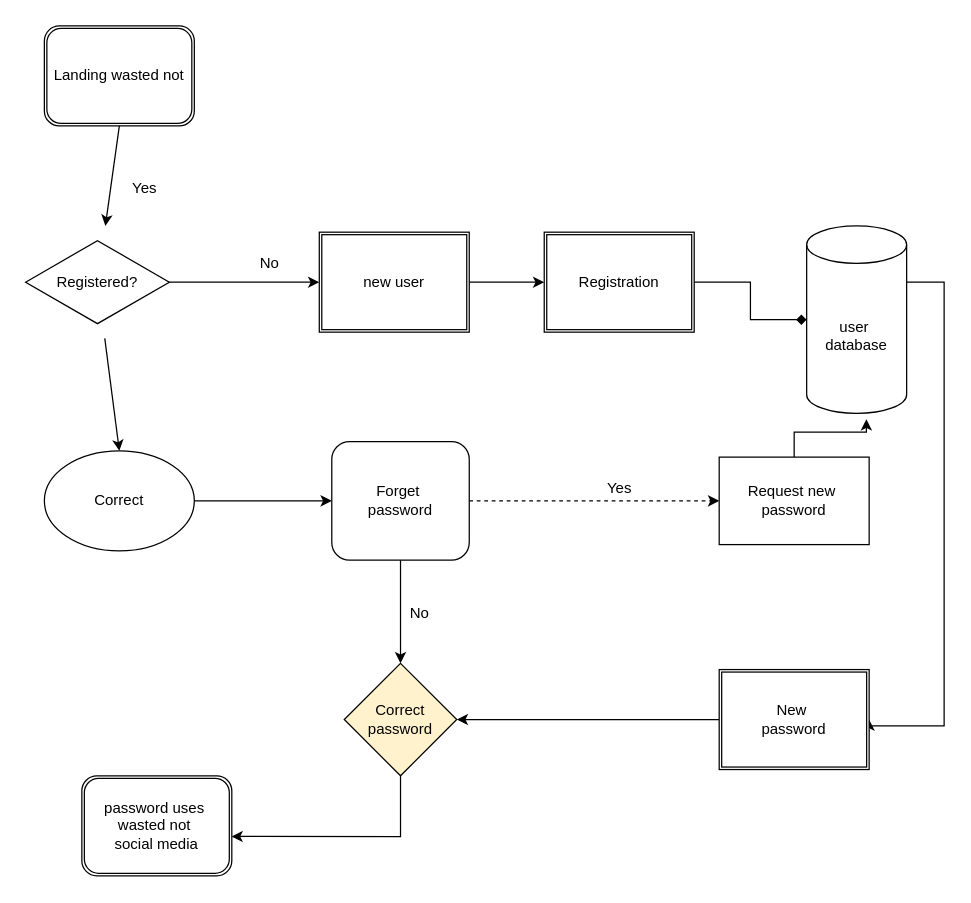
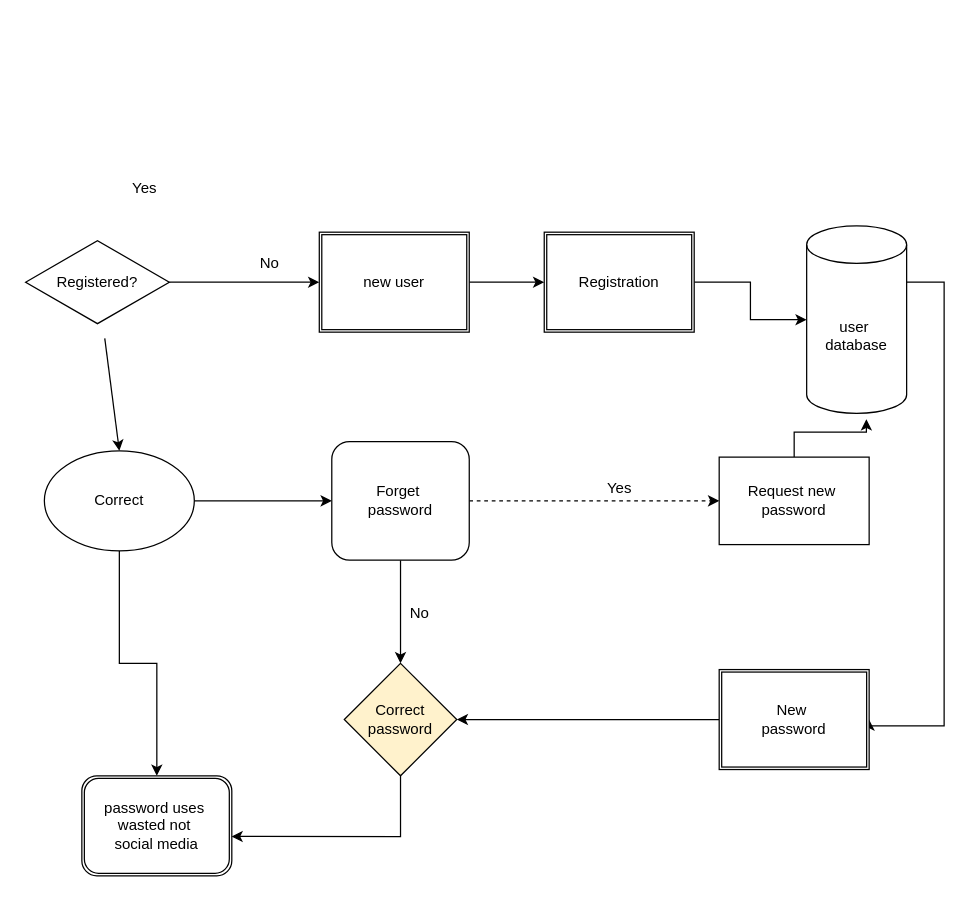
(119, 76) -> none
(113, 171) -> none
(796, 319) -> (797, 319)
none -> (134, 663)
